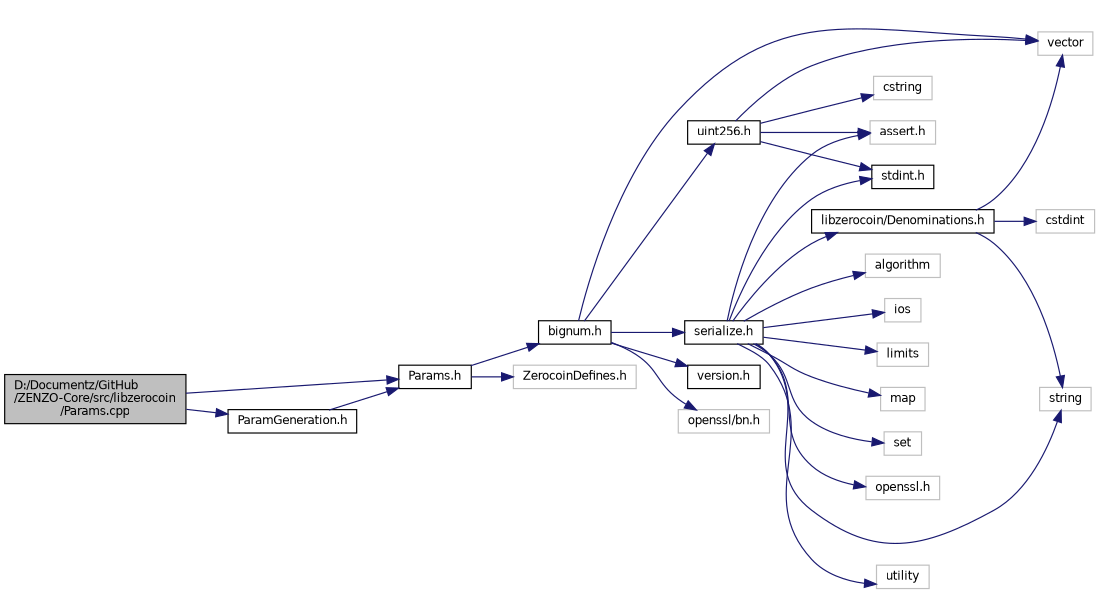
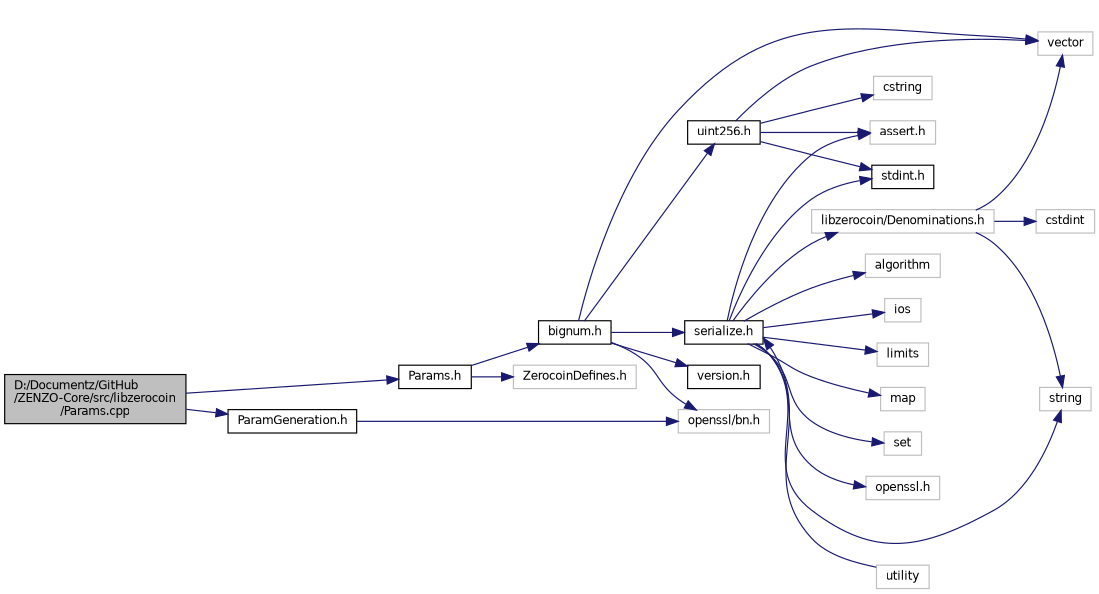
(903, 221) -> (903, 221)
(358, 401) -> (512, 421)
(787, 496) -> (790, 500)
